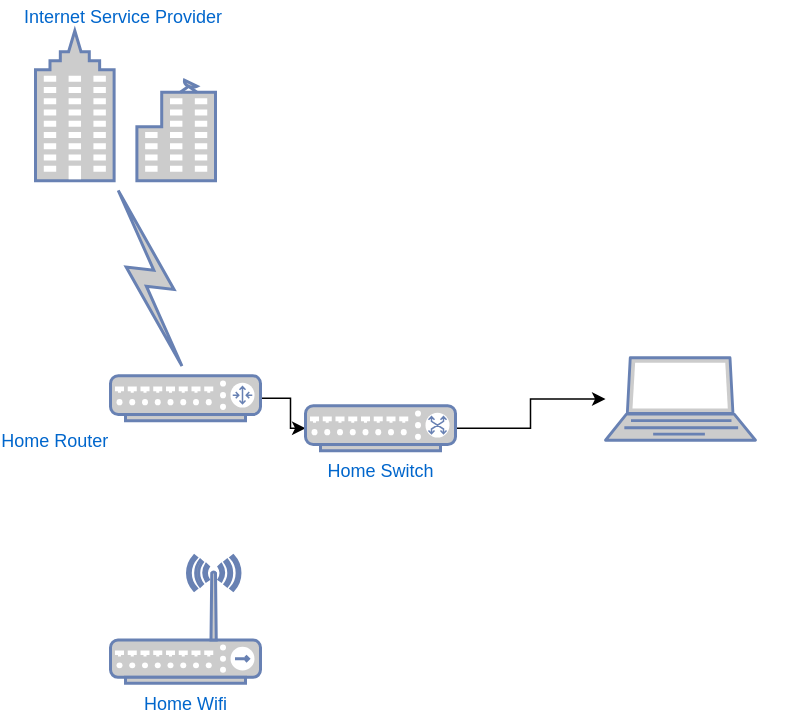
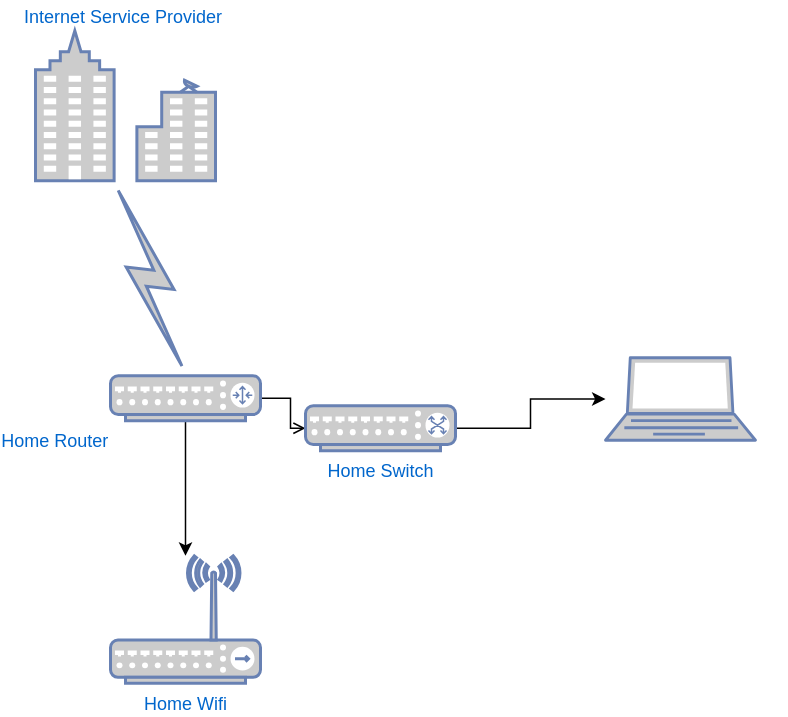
(290, 424) -> (292, 428)
none -> (185, 483)
